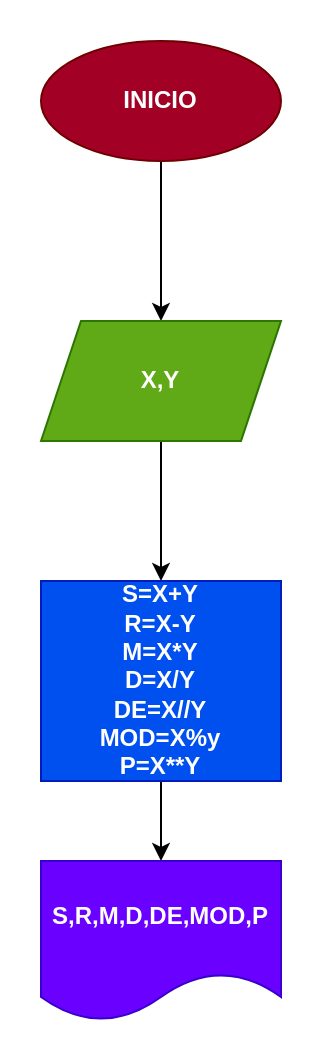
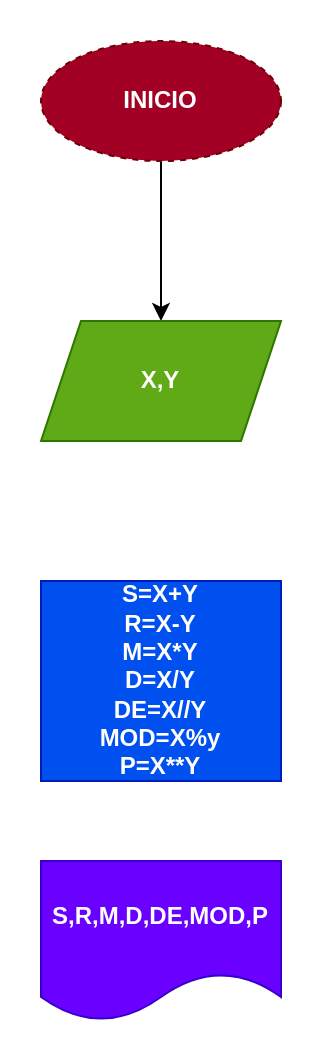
(161, 101) -> (161, 101)
(161, 504) -> none
(161, 814) -> none
